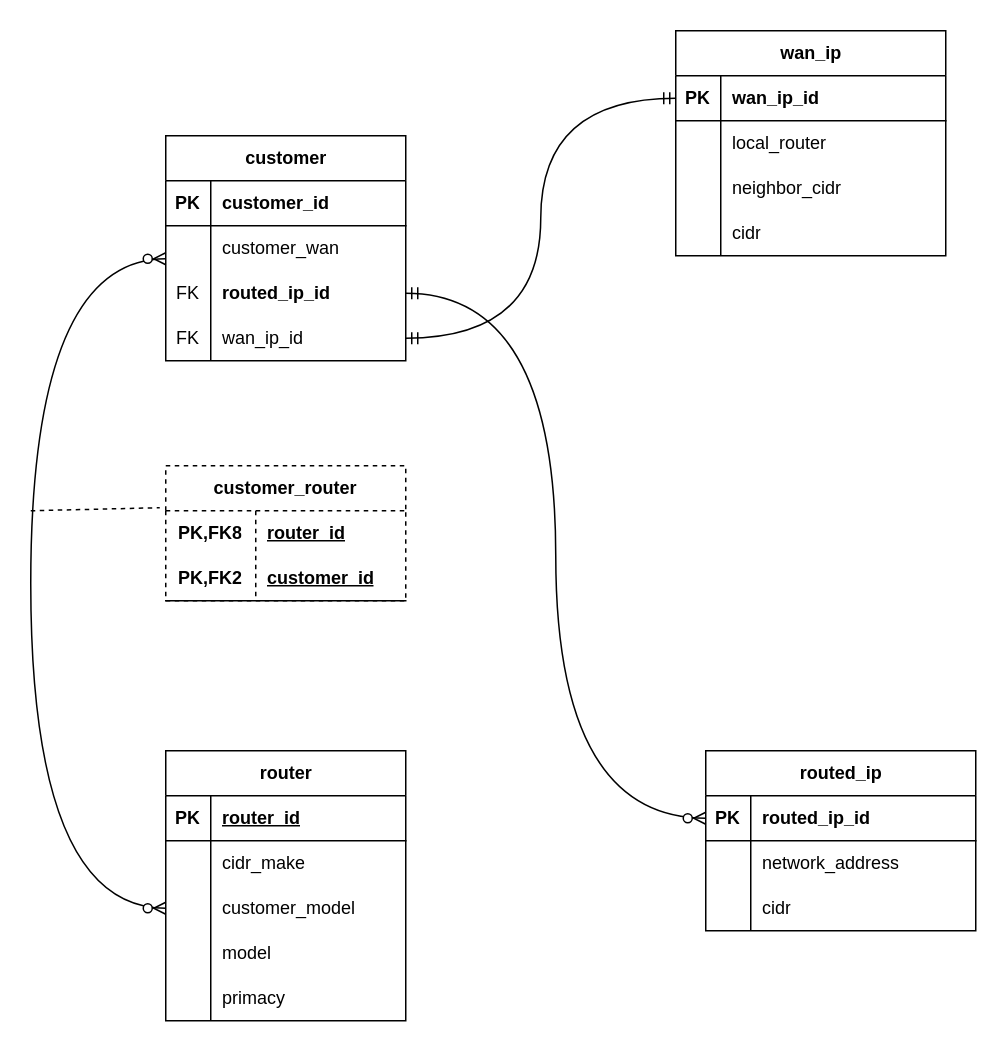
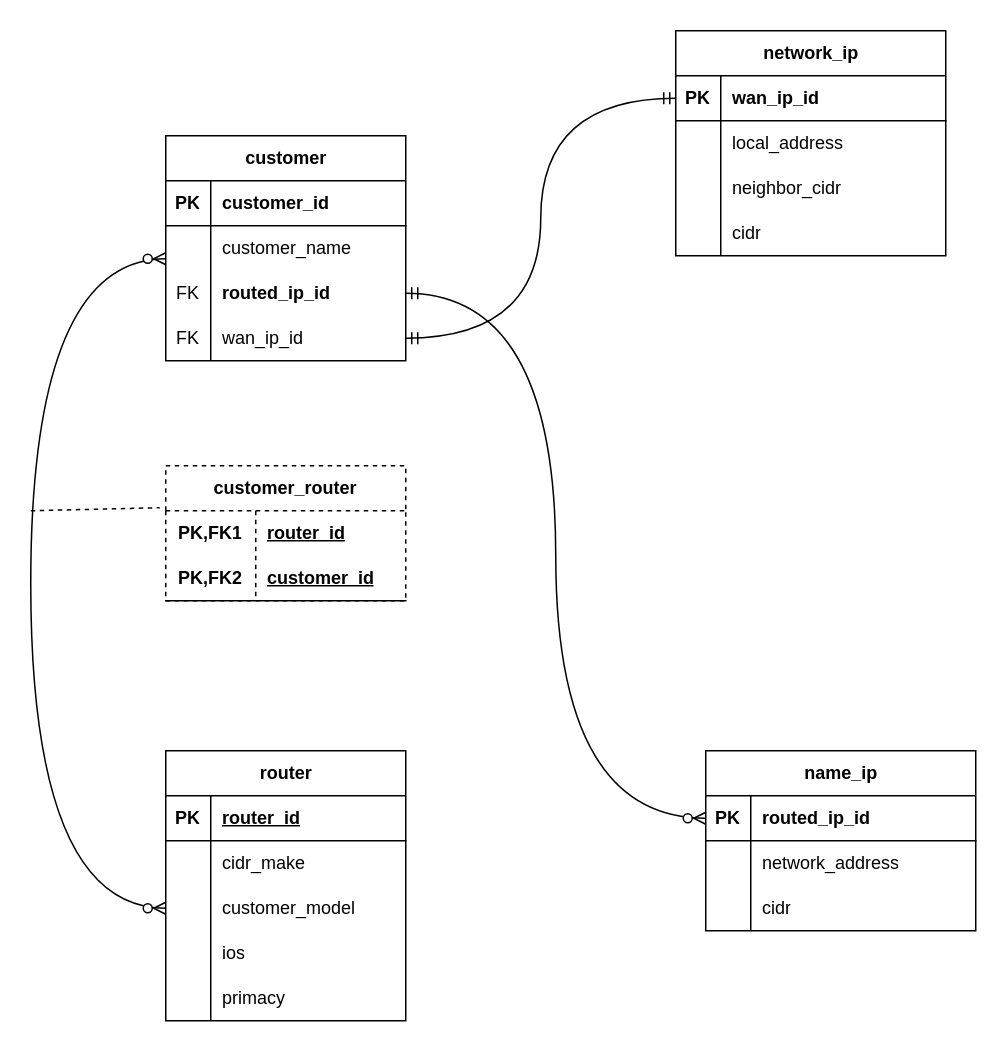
(812, 53) -> (812, 53)
(789, 143) -> (794, 143)
(283, 248) -> (288, 248)
(211, 533) -> (211, 533)
(842, 773) -> (842, 773)
(246, 953) -> (236, 953)
